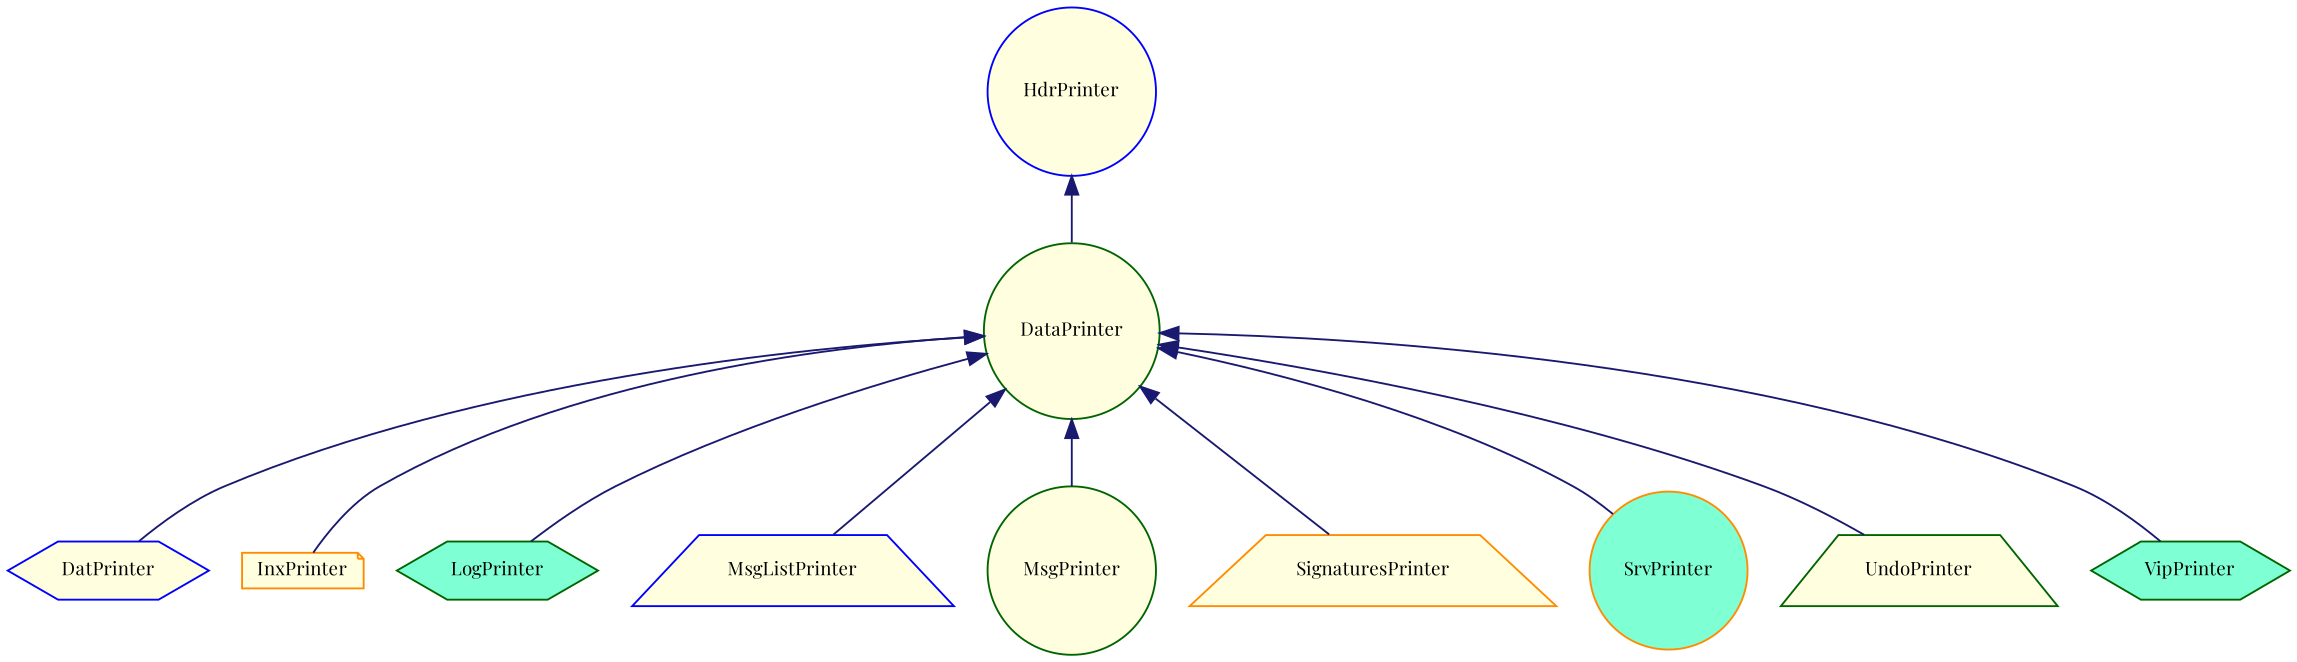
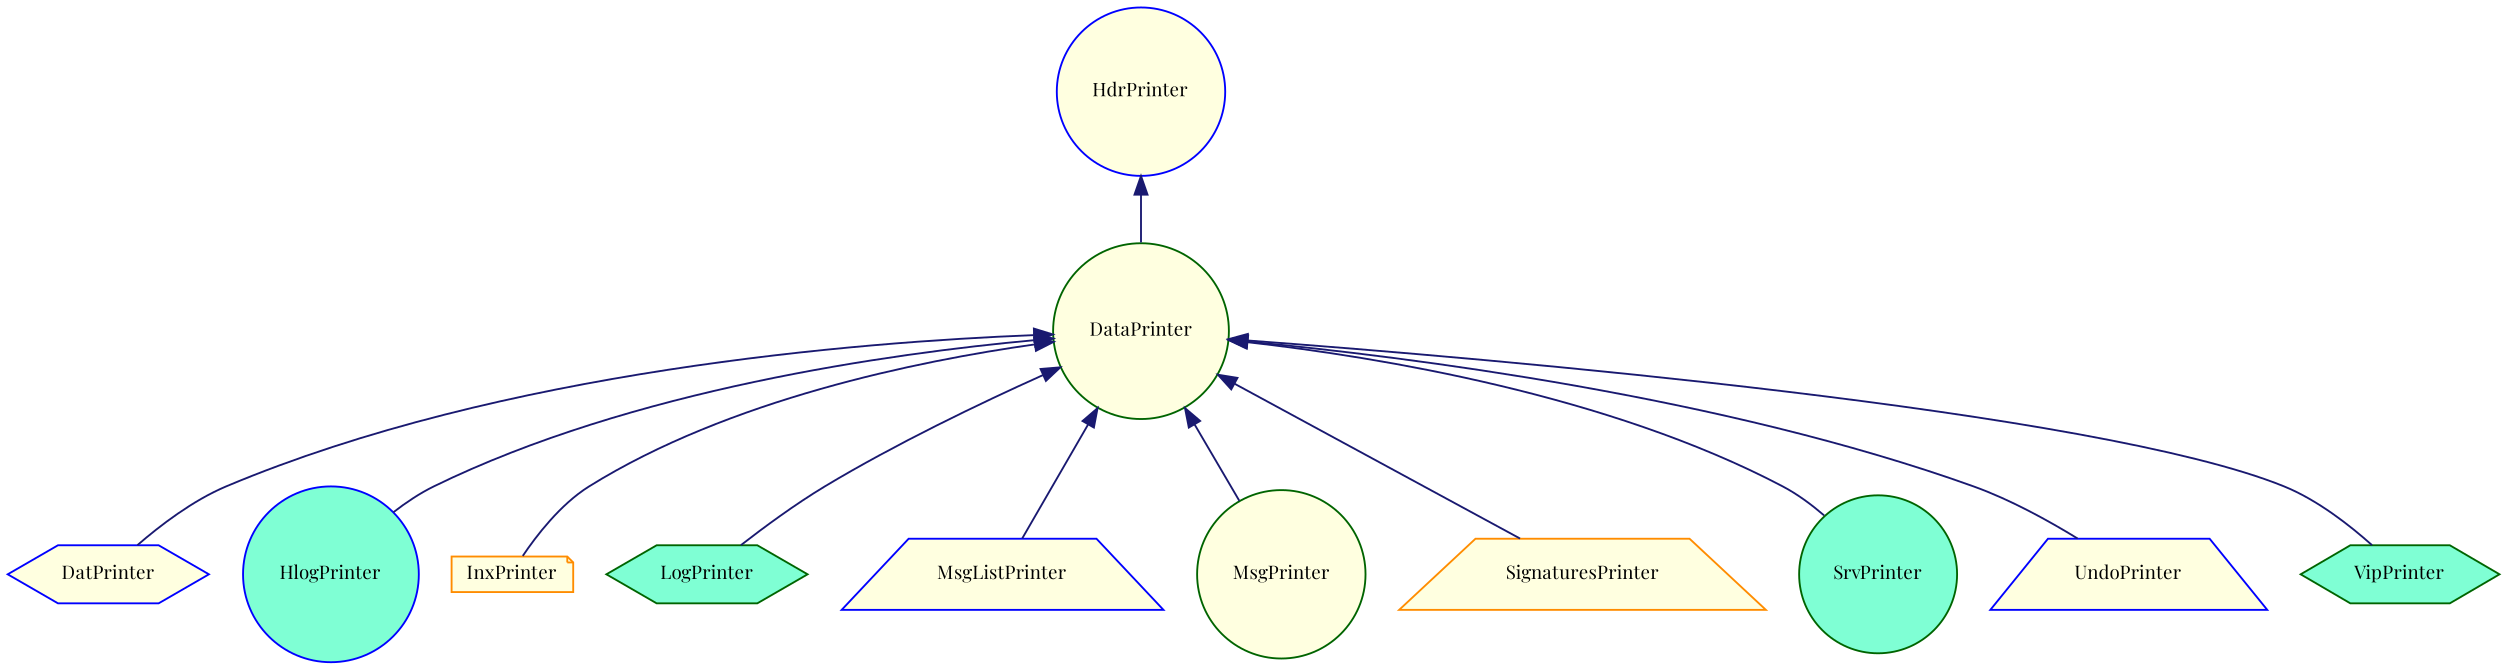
(1669, 571) -> (1878, 574)
(1919, 571) -> (2129, 574)
none -> (331, 574)
